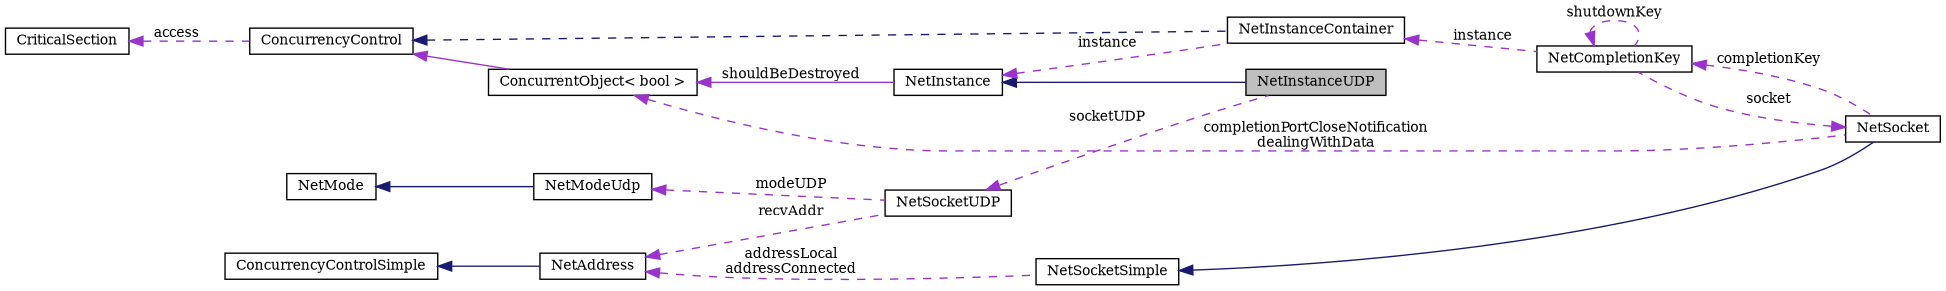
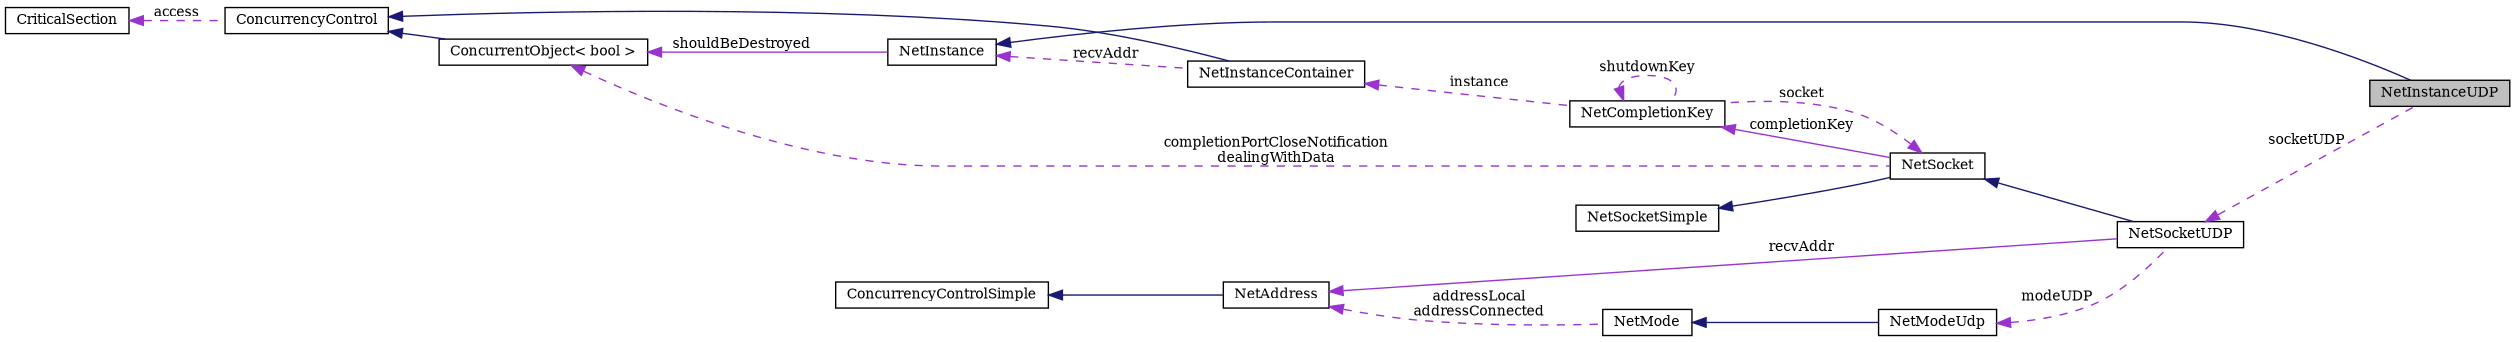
(827, 36) -> (818, 14)
(1107, 43) -> (1106, 54)
(468, 63) -> (424, 36)
(1793, 81) -> (1813, 143)
none -> (2066, 202)
(772, 234) -> (1730, 265)
(848, 279) -> (1473, 324)
